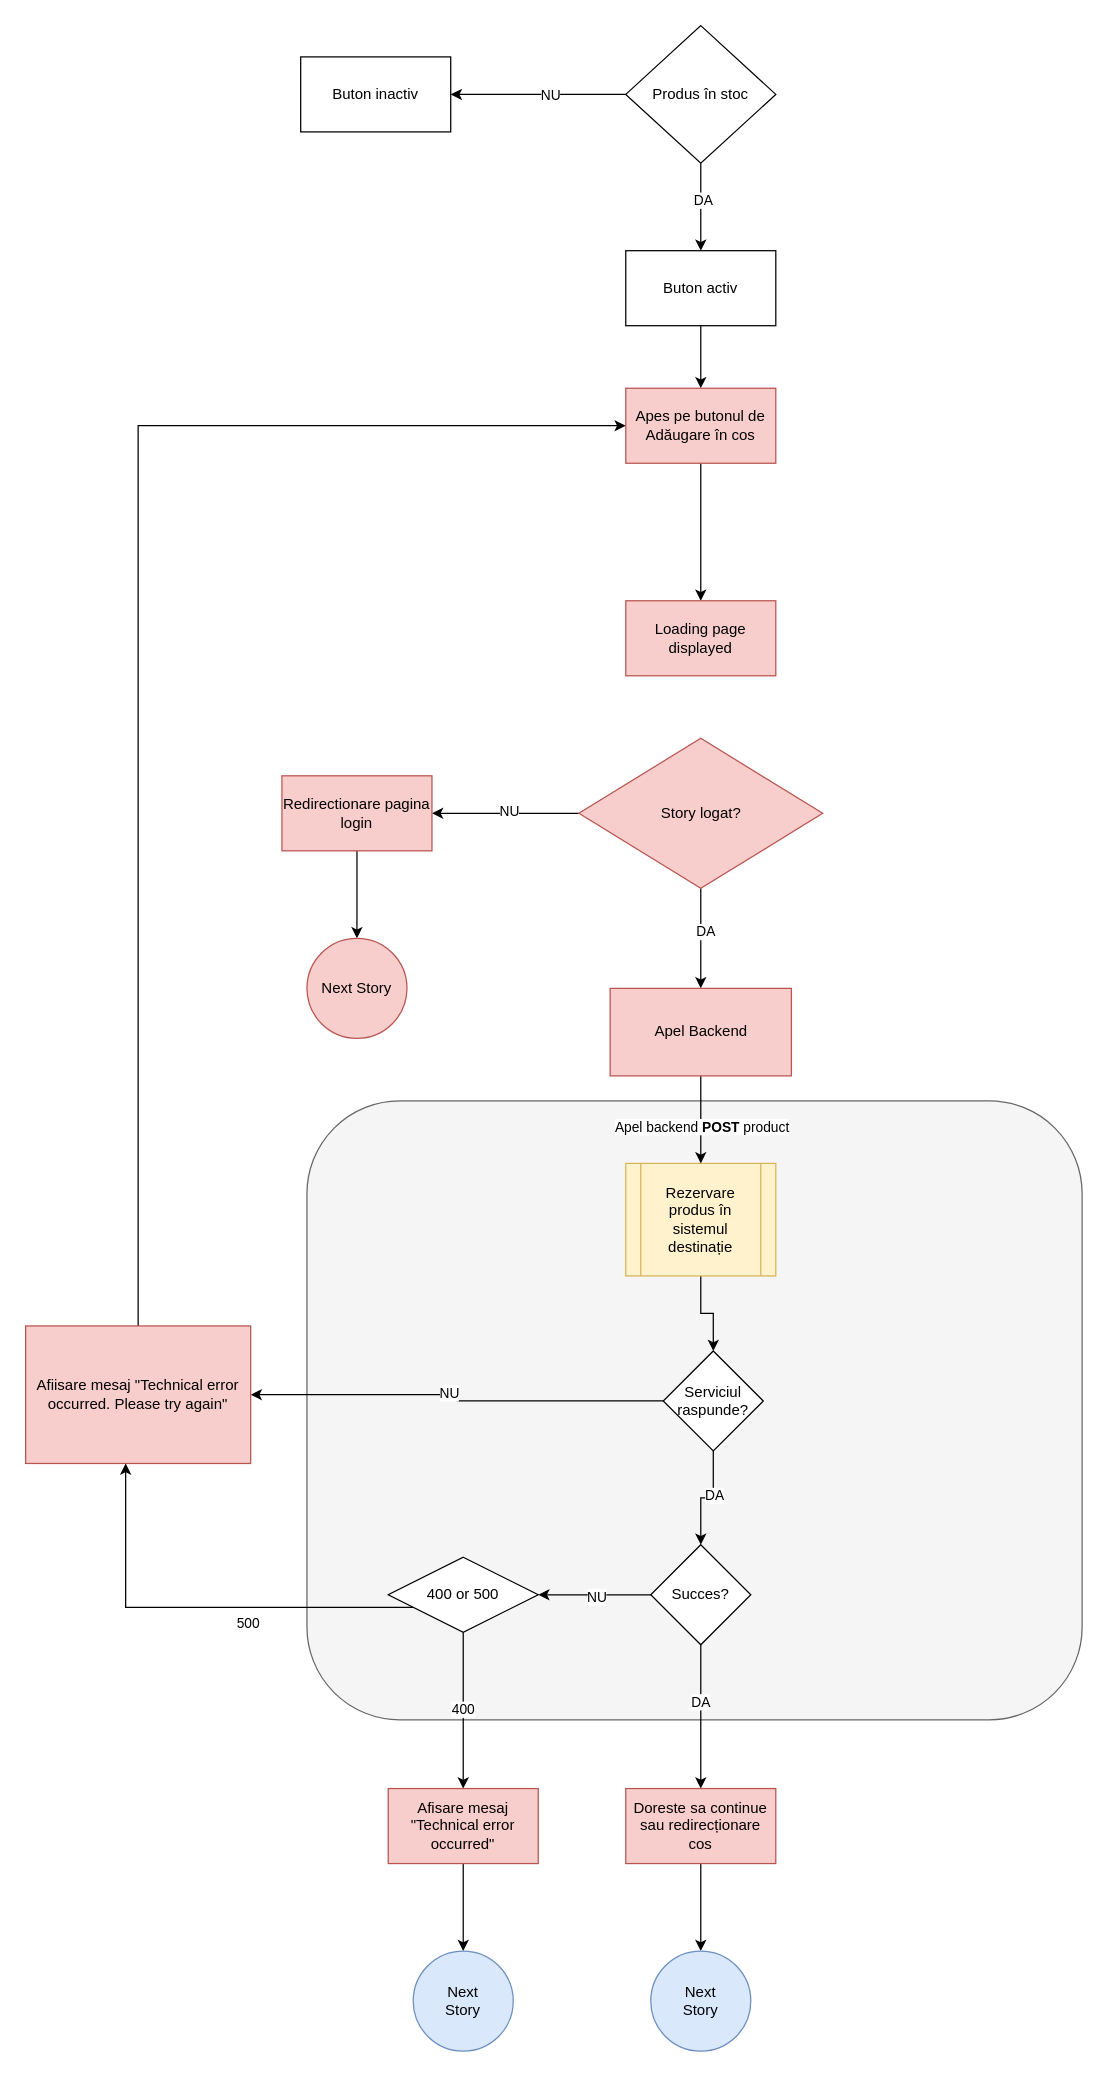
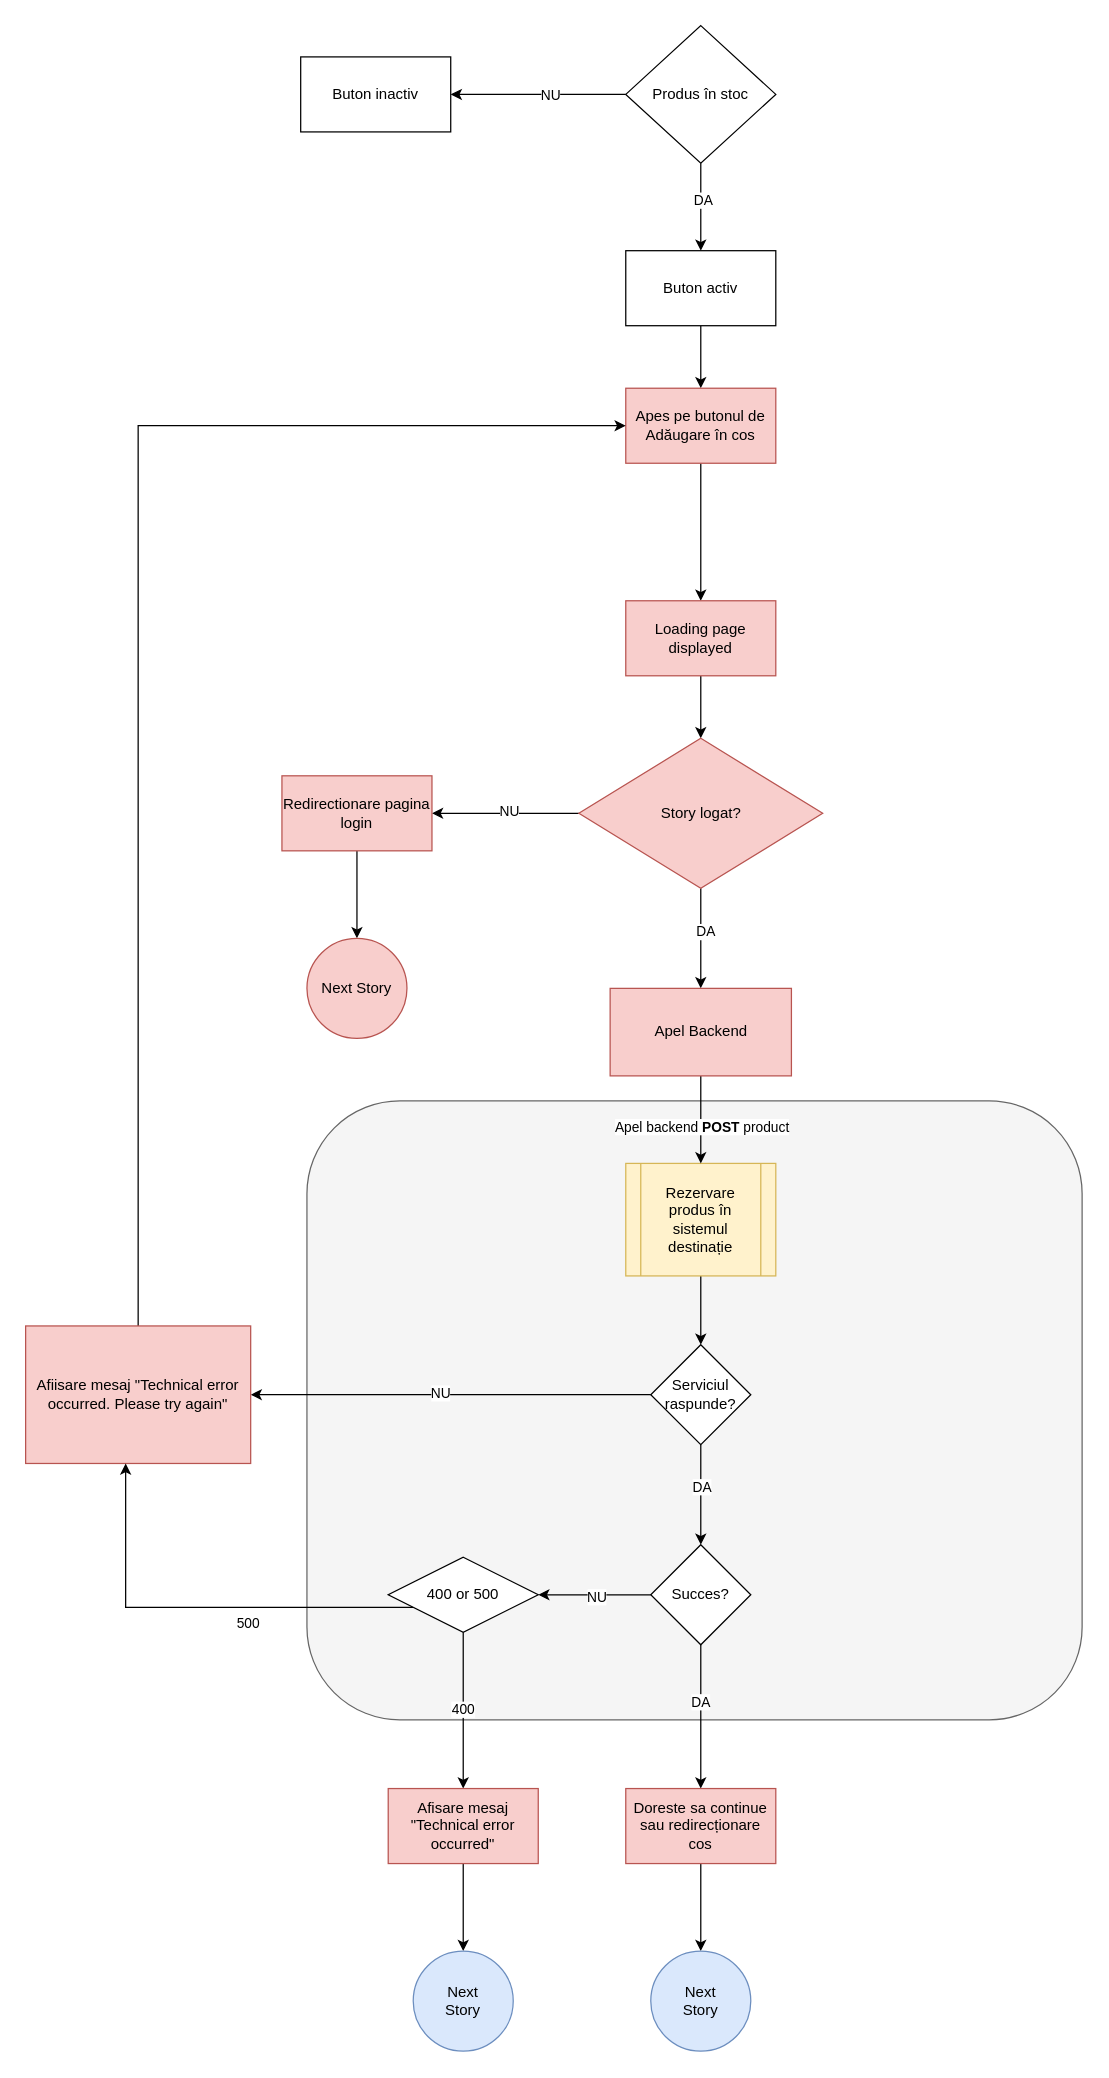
none -> (701, 703)
(713, 1401) -> (701, 1394)
